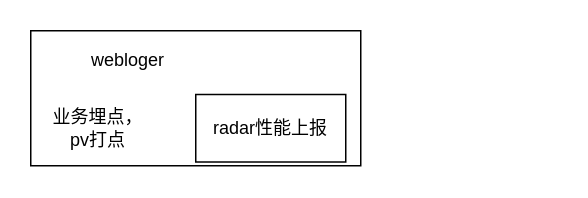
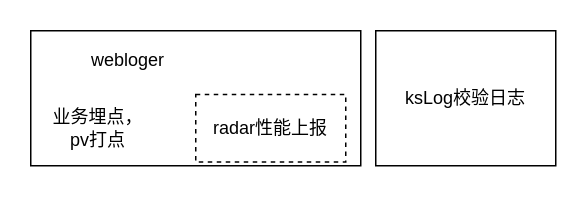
none -> (466, 98)
(271, 128) -> (271, 128)
